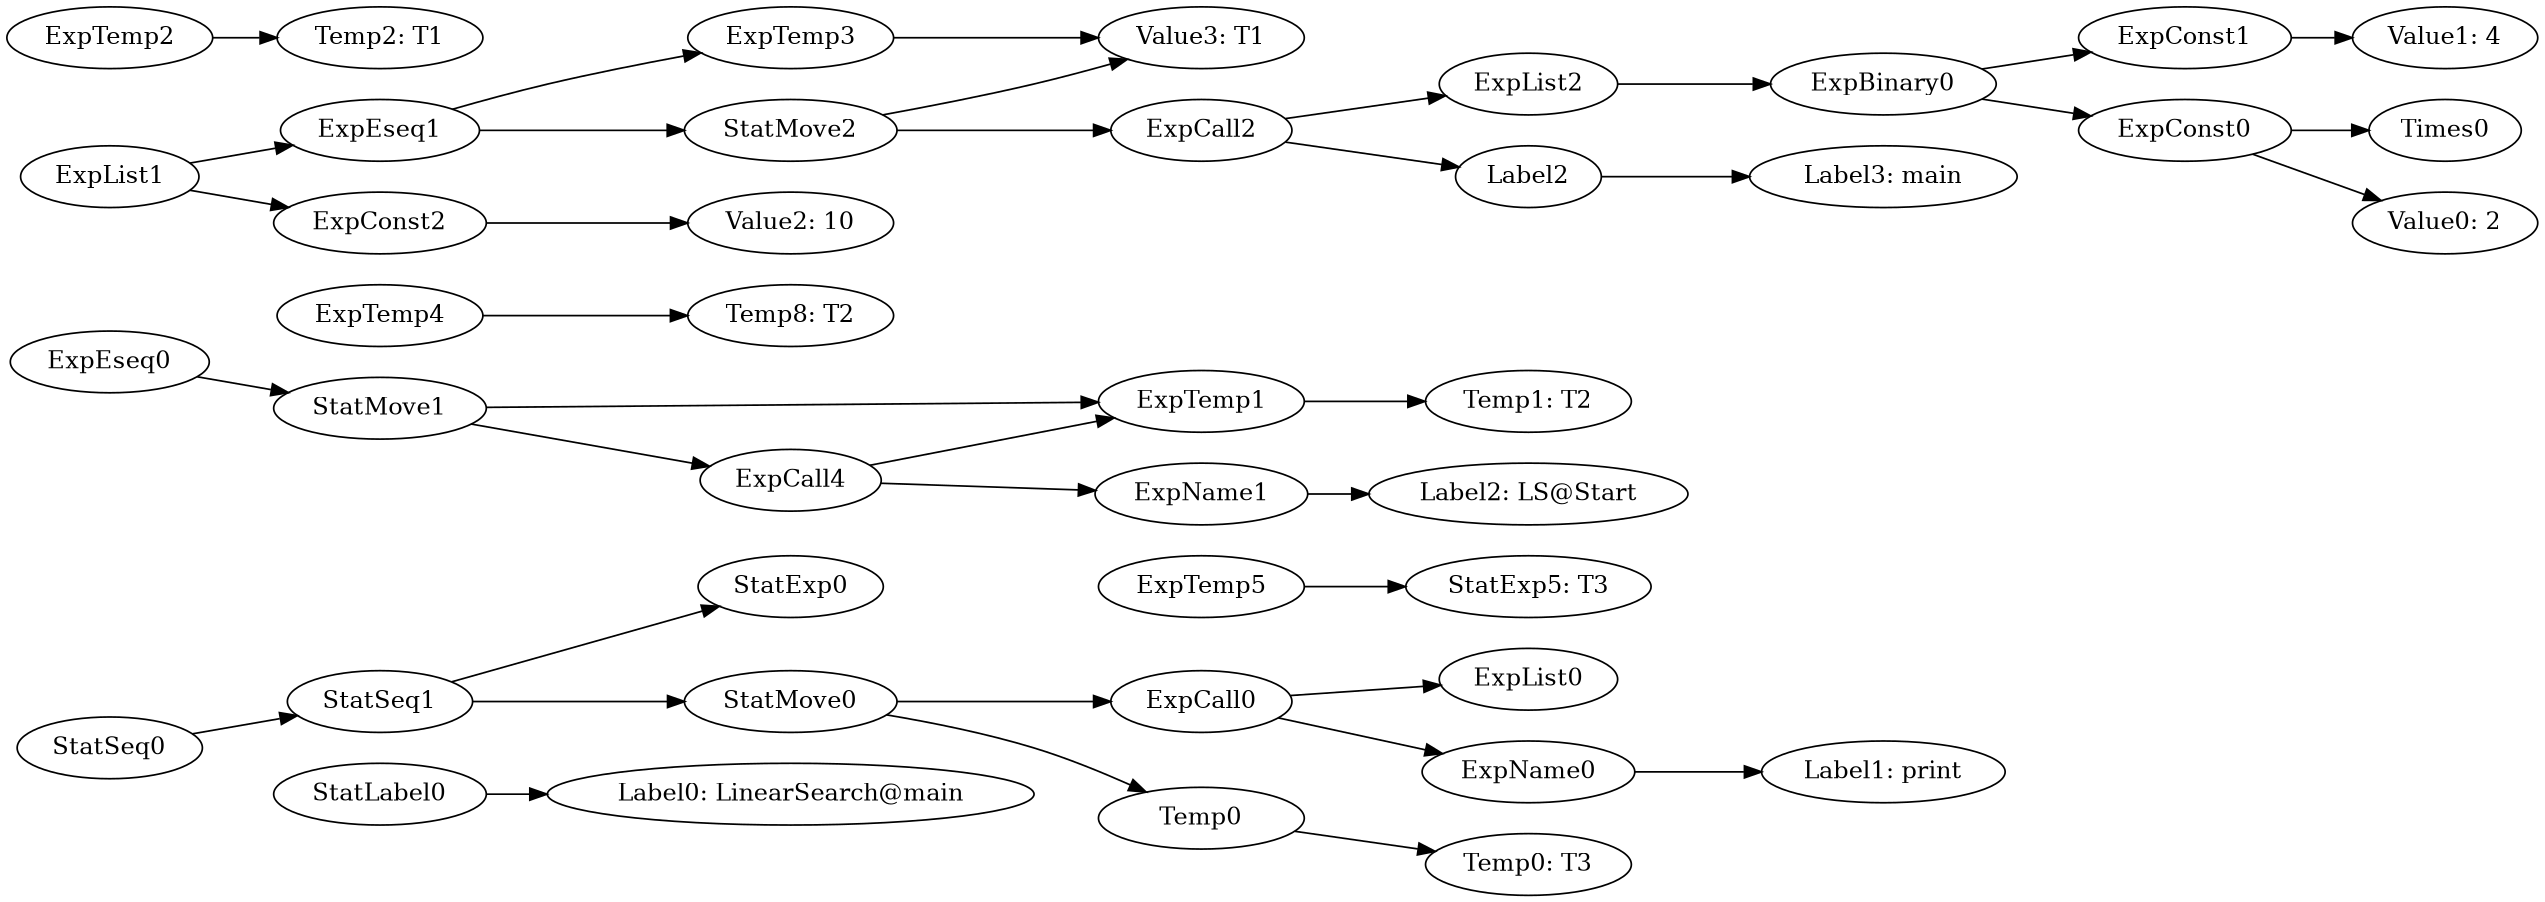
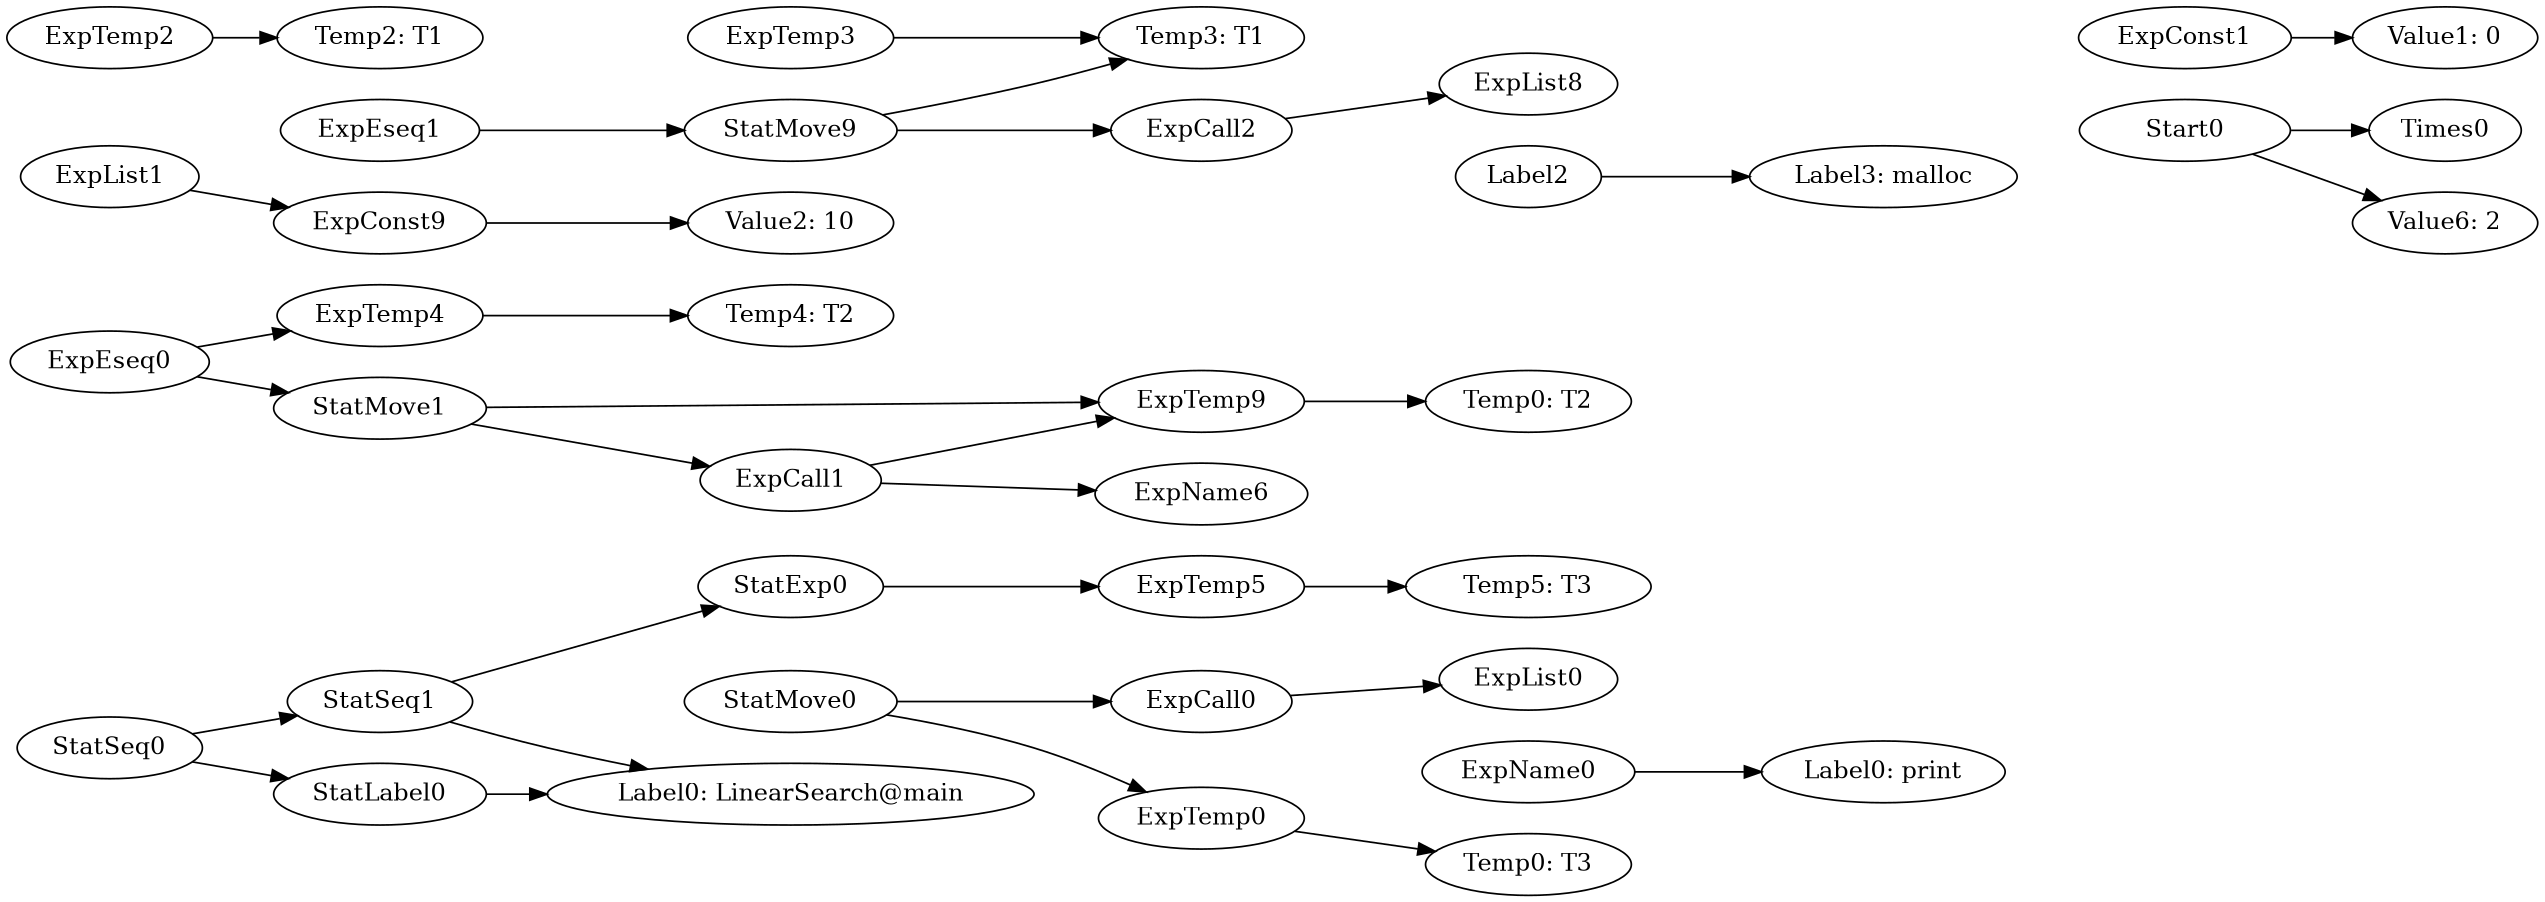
(1201, 38) -> (1201, 38)
(2445, 38) -> (2445, 38)
(567, 80) -> none
(1528, 84) -> (1528, 84)
(1883, 84) -> none
(791, 130) -> (791, 130)
(2185, 130) -> (2185, 130)
(1364, 153) -> none
(233, 156) -> none
(1883, 177) -> (1883, 177)
(380, 223) -> (380, 223)
(2445, 223) -> (2445, 223)
(791, 316) -> (791, 316)
none -> (235, 340)
(1201, 401) -> (1201, 401)
(1528, 401) -> (1528, 401)
(791, 480) -> (791, 480)
(1201, 494) -> (1201, 494)
(1528, 494) -> none
none -> (982, 587)
(1528, 587) -> (1528, 587)
(570, 702) -> (540, 746)
(1352, 734) -> none
none -> (232, 769)
(1883, 772) -> (1883, 772)
(1201, 818) -> (1201, 818)
